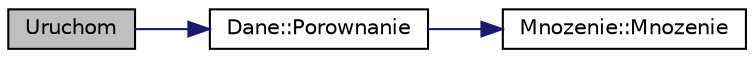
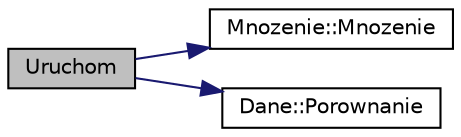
(455, 29) -> (162, 55)
